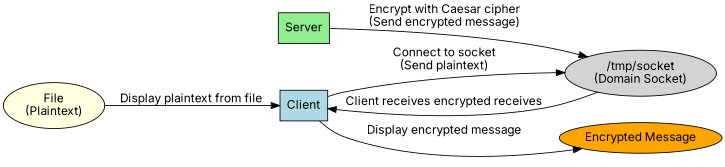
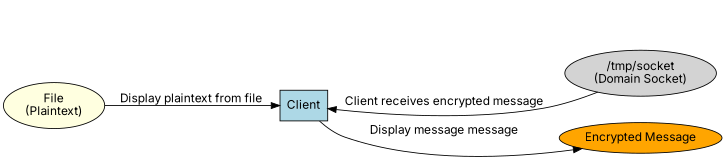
(304, 28) -> none
(441, 79) -> none
(444, 102) -> (444, 102)
(444, 131) -> (444, 131)
